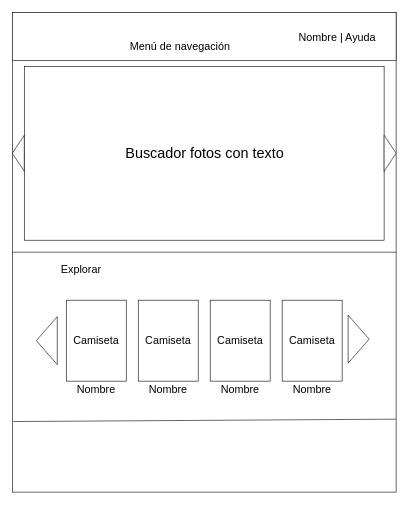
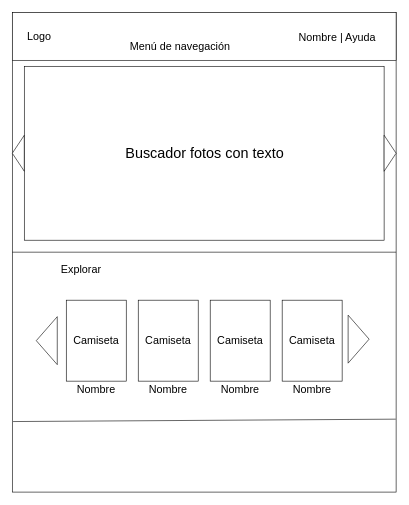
none -> (39, 36)
